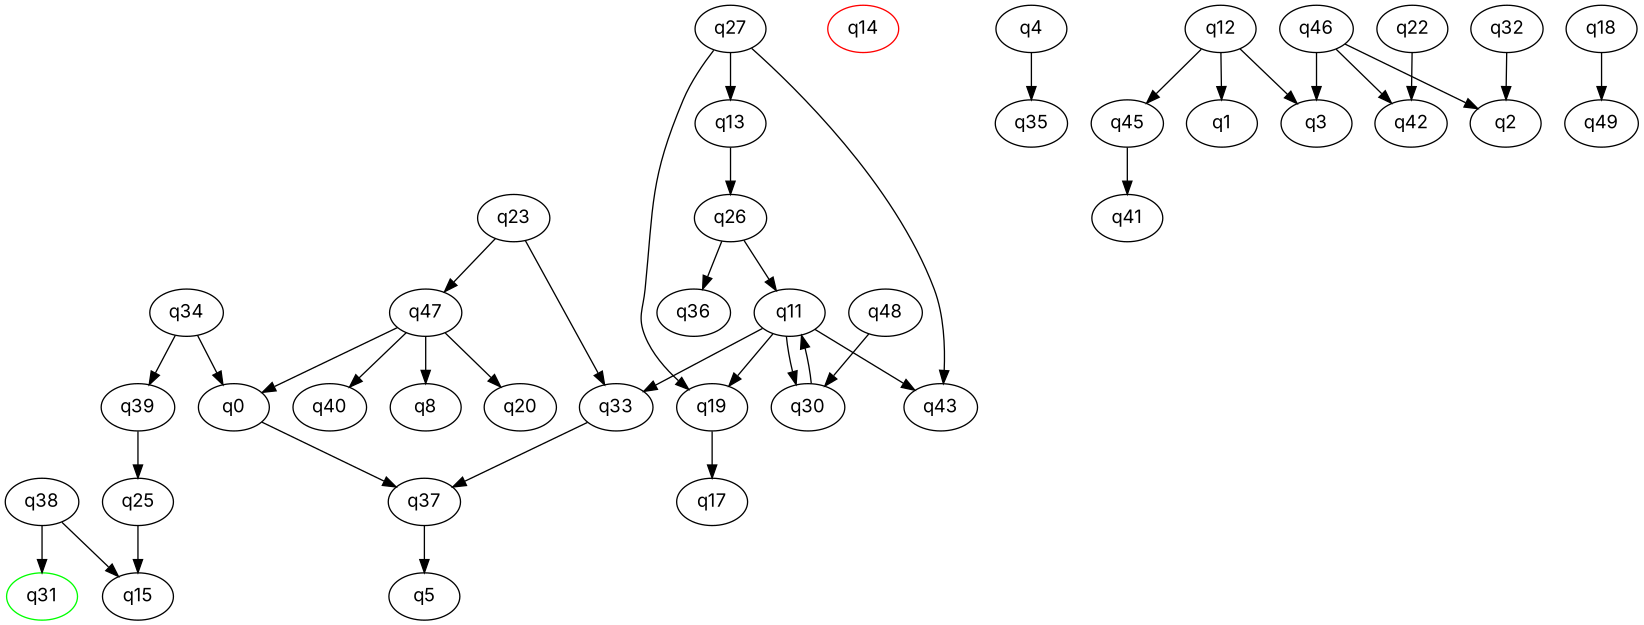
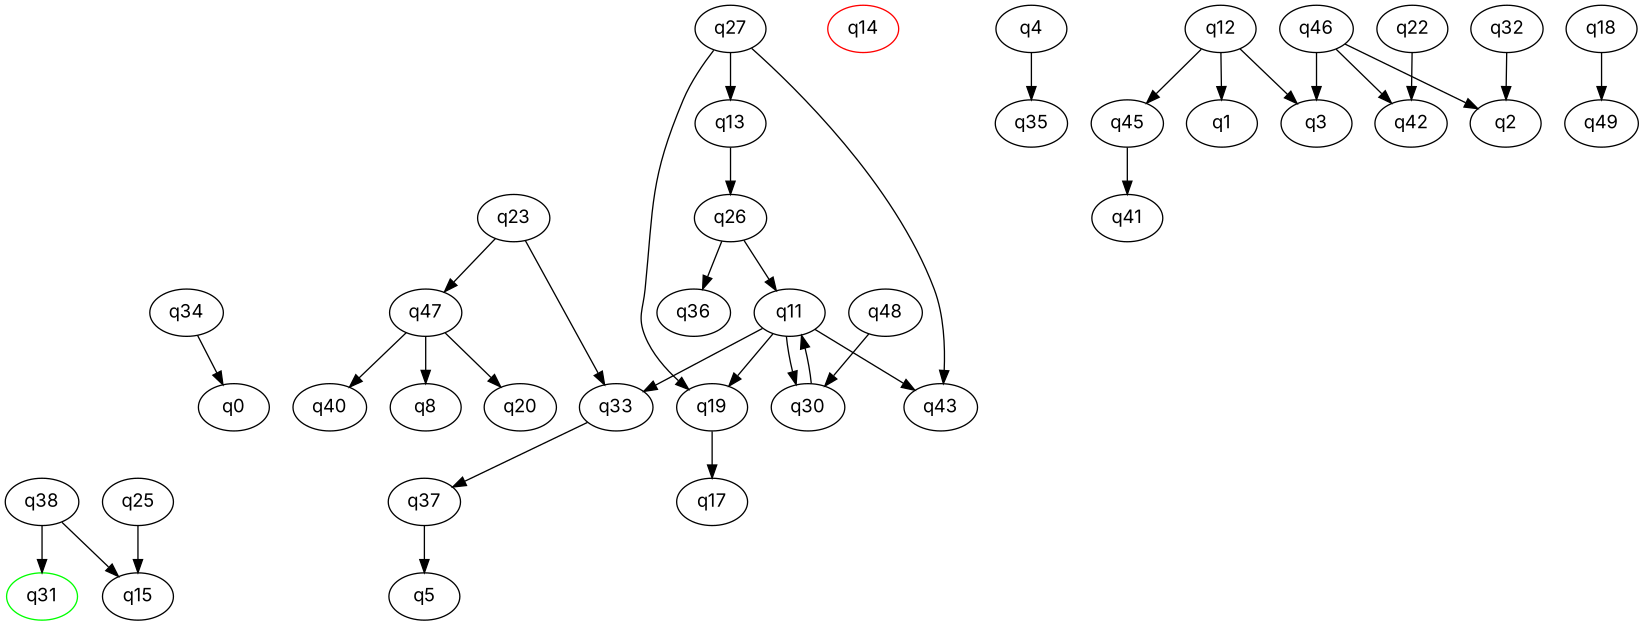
(336, 357) -> none
(138, 407) -> none
(323, 452) -> none
